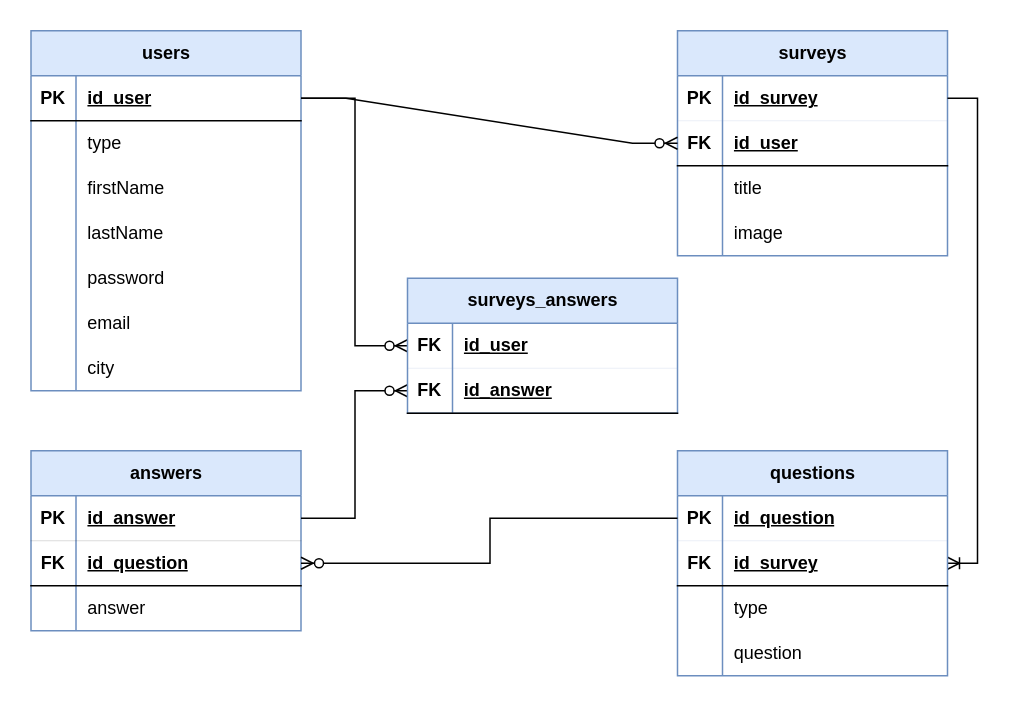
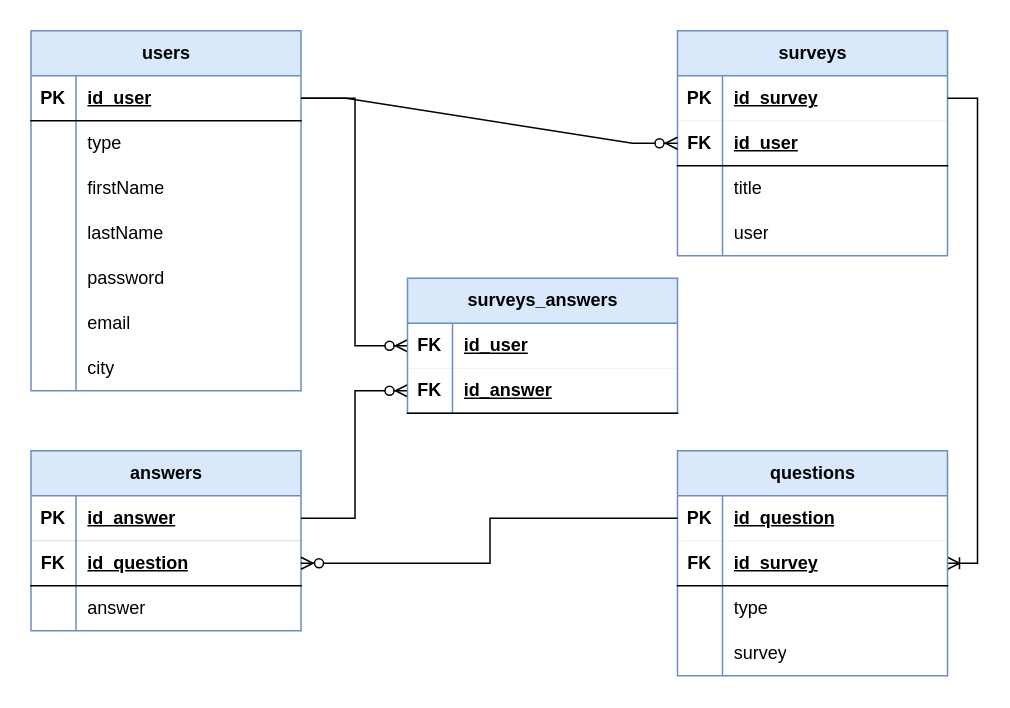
(757, 233) -> (754, 233)
(772, 653) -> (764, 653)
